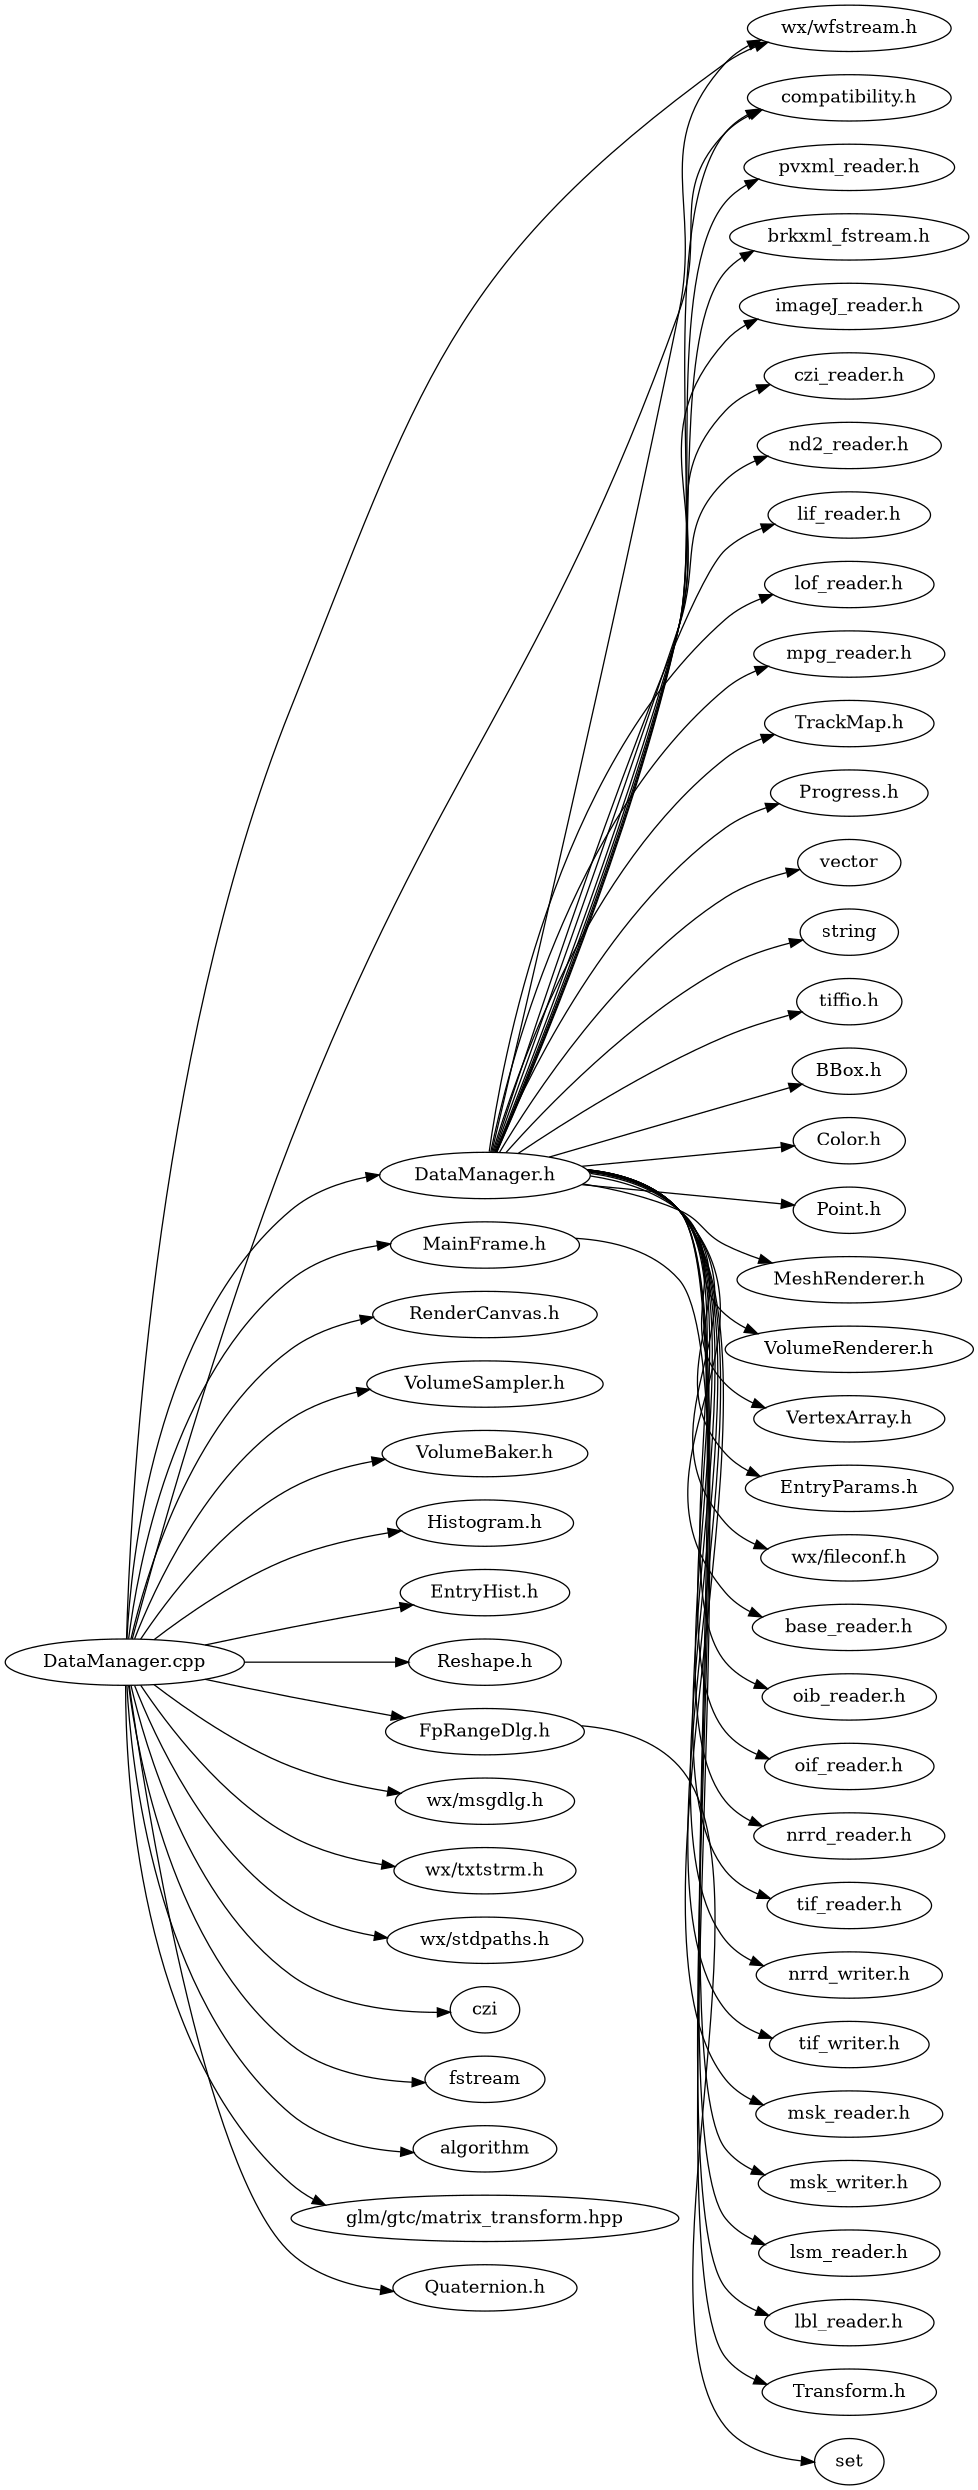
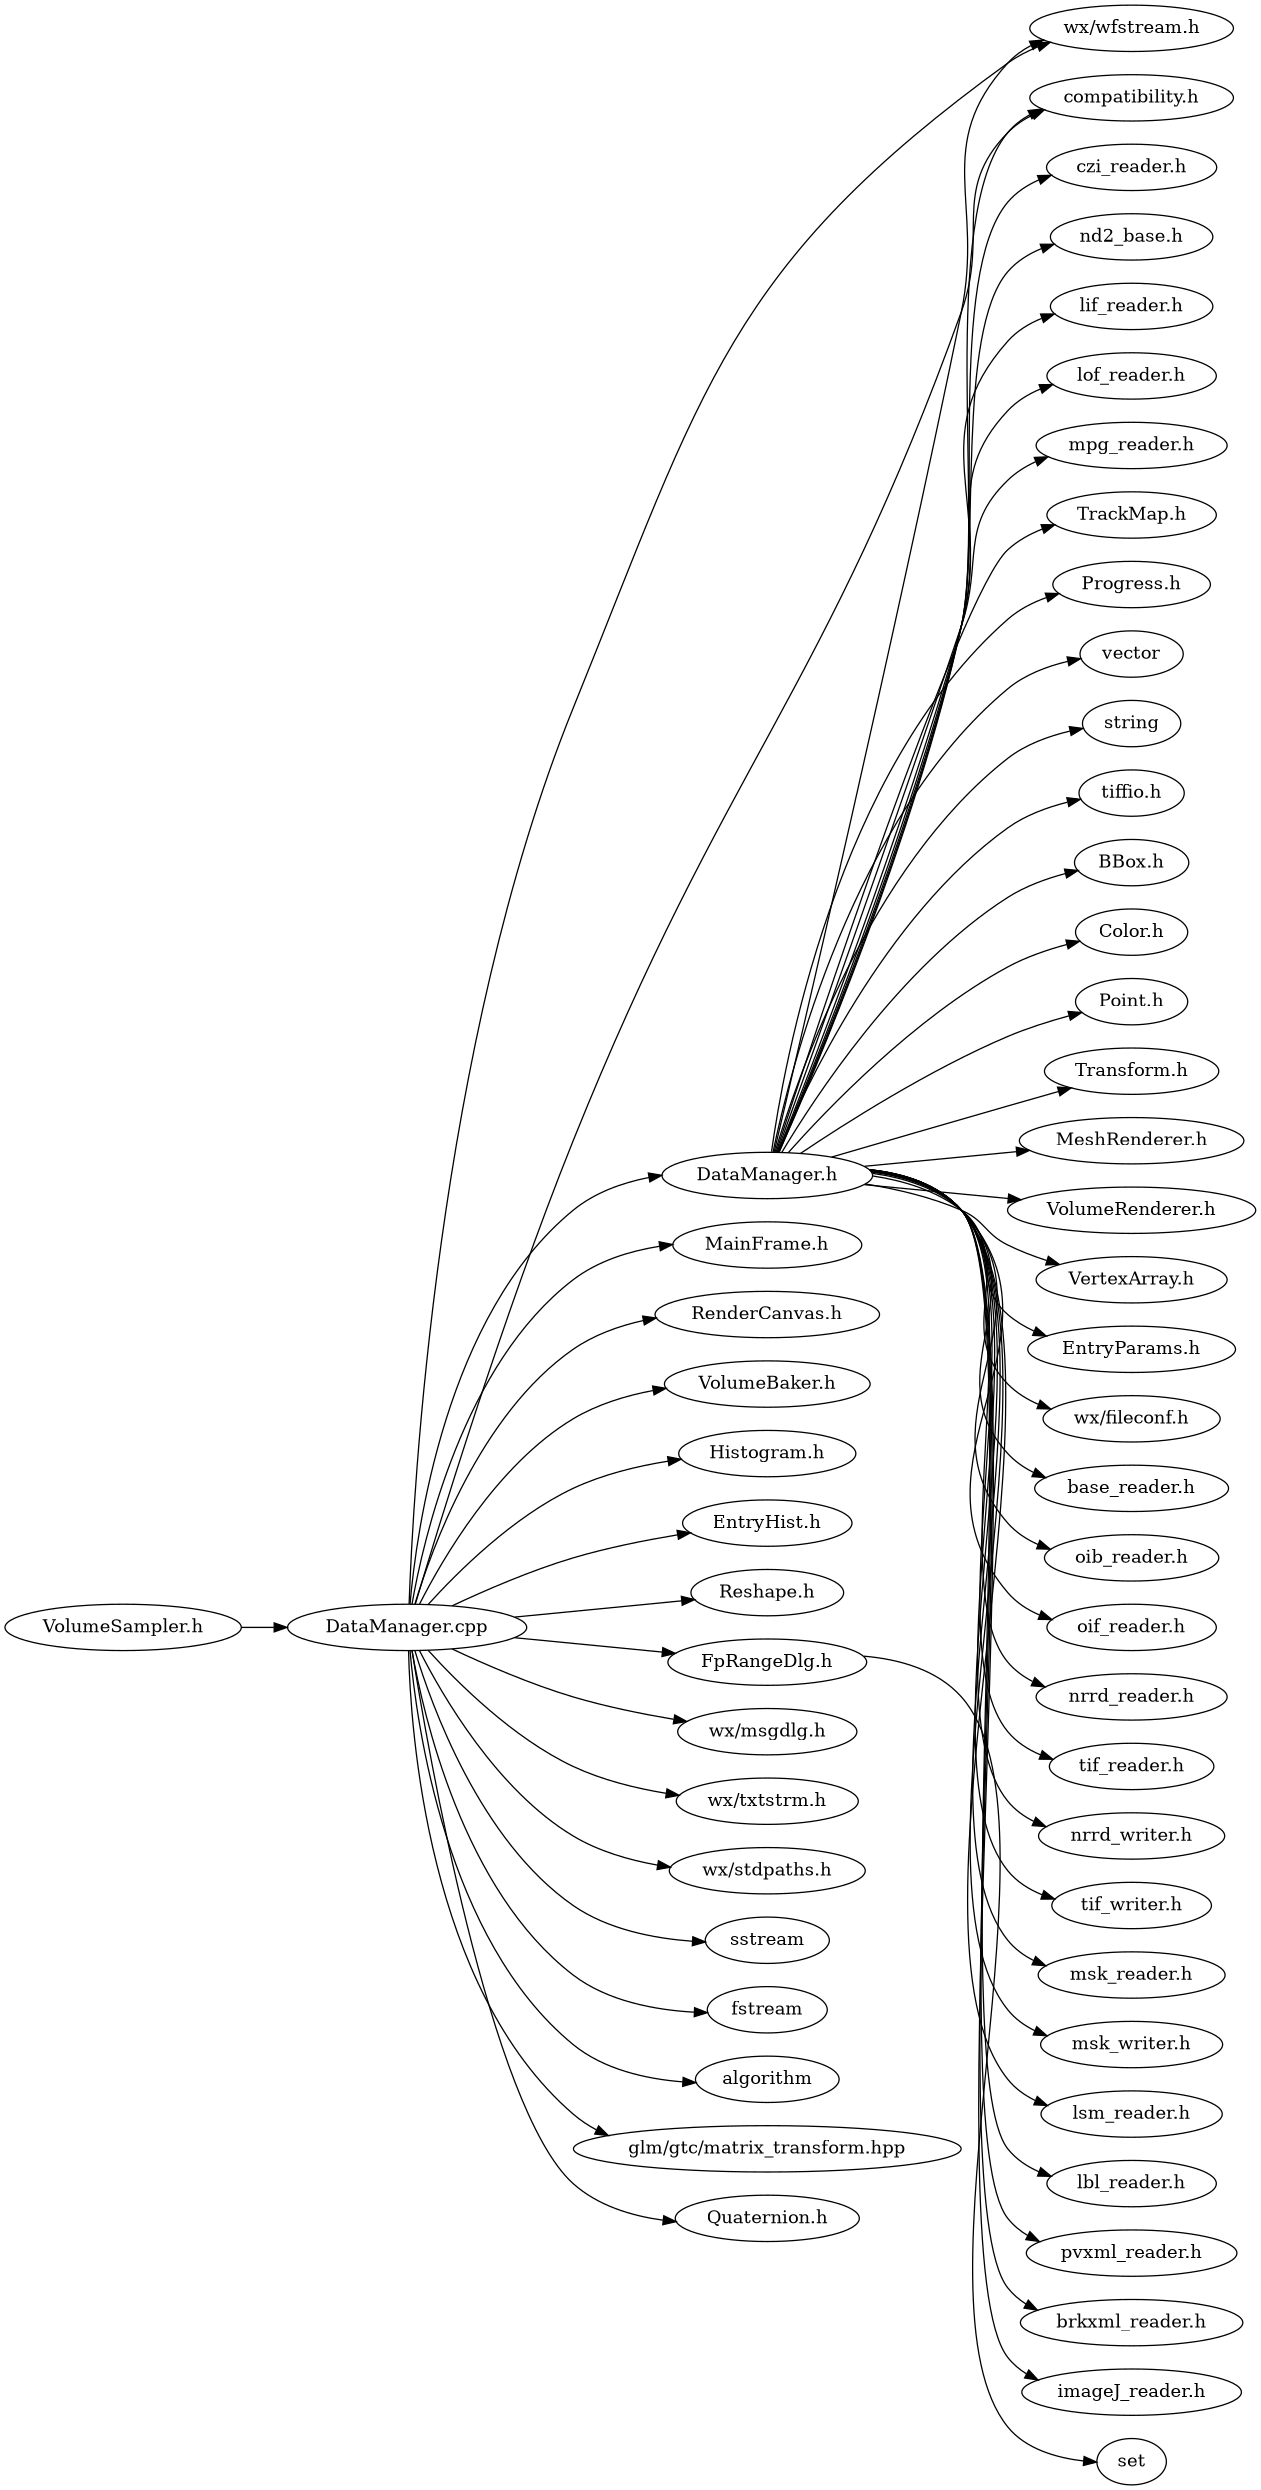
(849, 237) -> (1132, 2323)
(849, 445) -> (1132, 237)
(218, 1488) -> (258, 1627)
(705, 1780) -> (945, 1124)
(485, 2010) -> (767, 1940)
